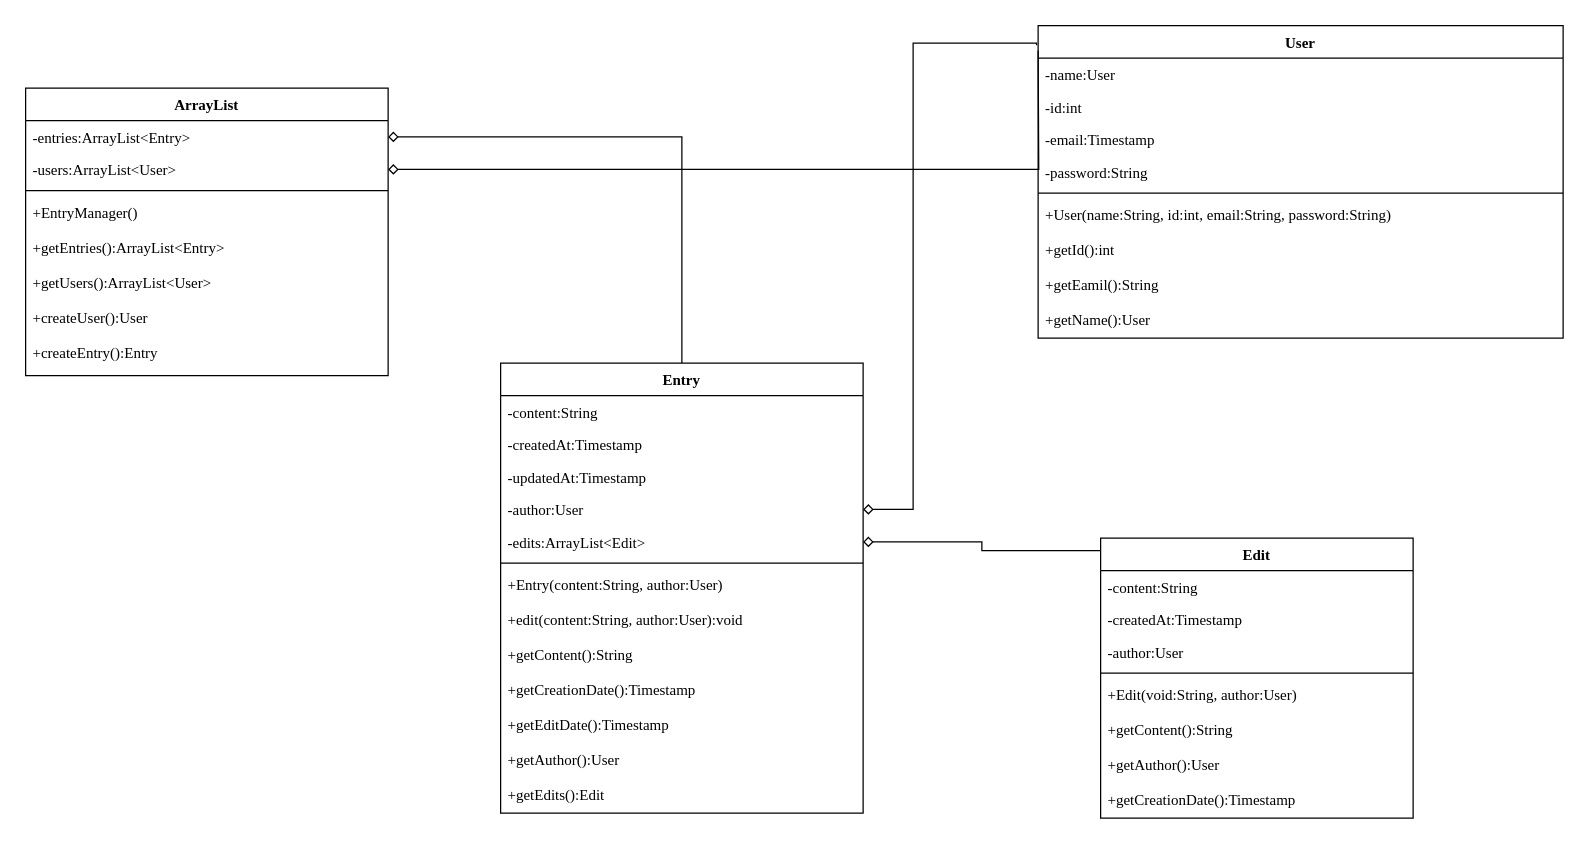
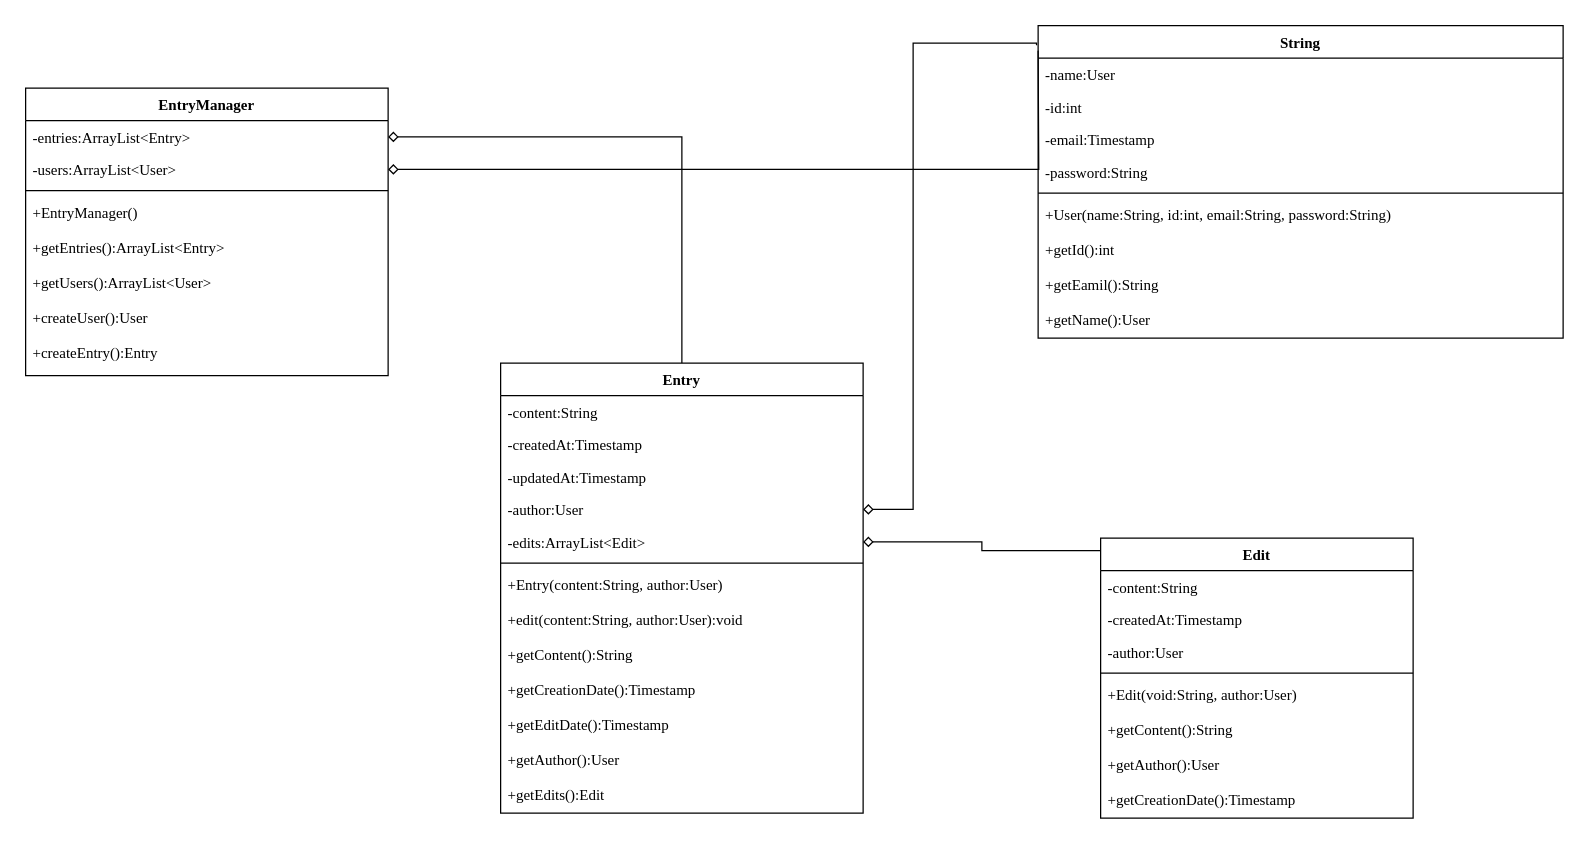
(1300, 43) -> (1300, 43)
(206, 105) -> (206, 105)
